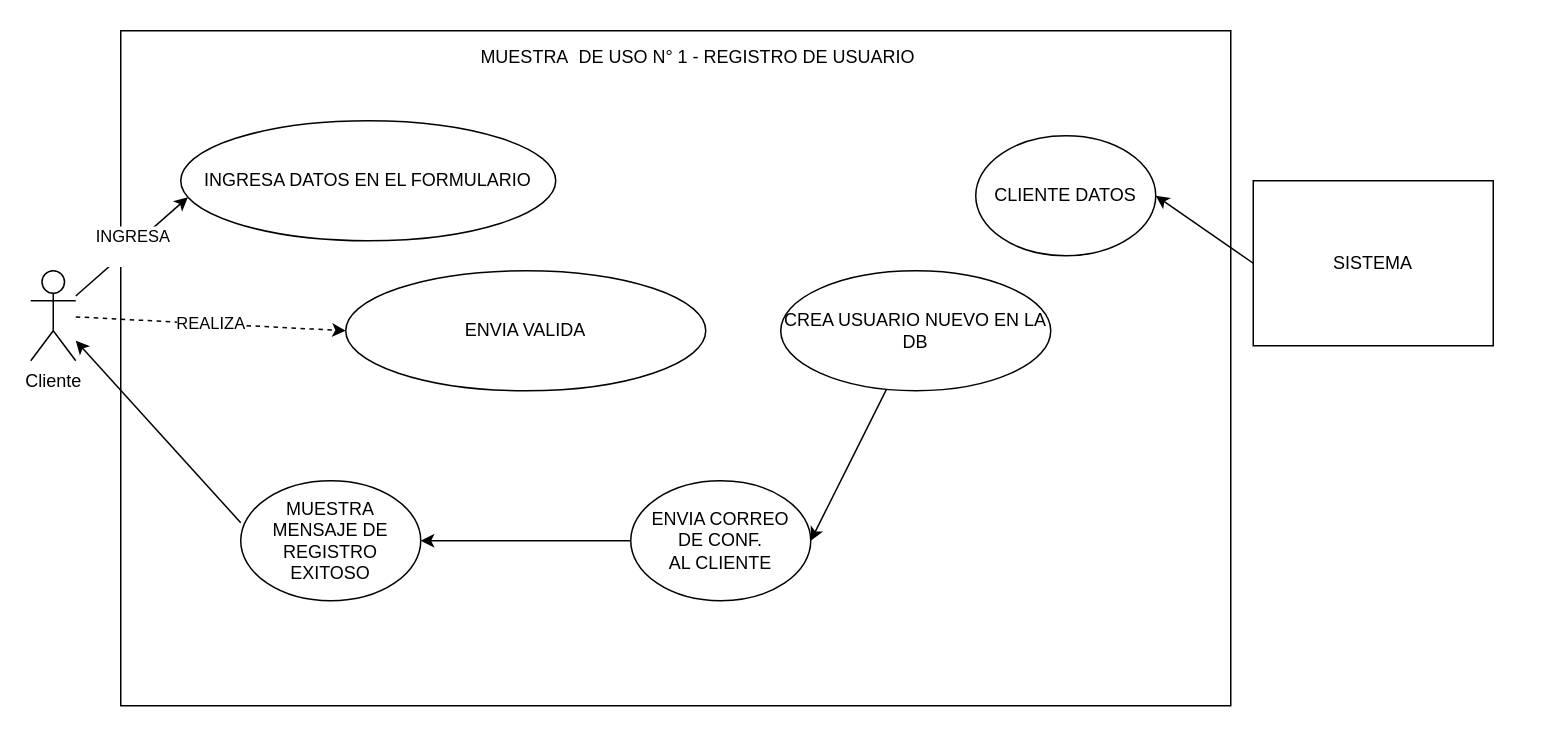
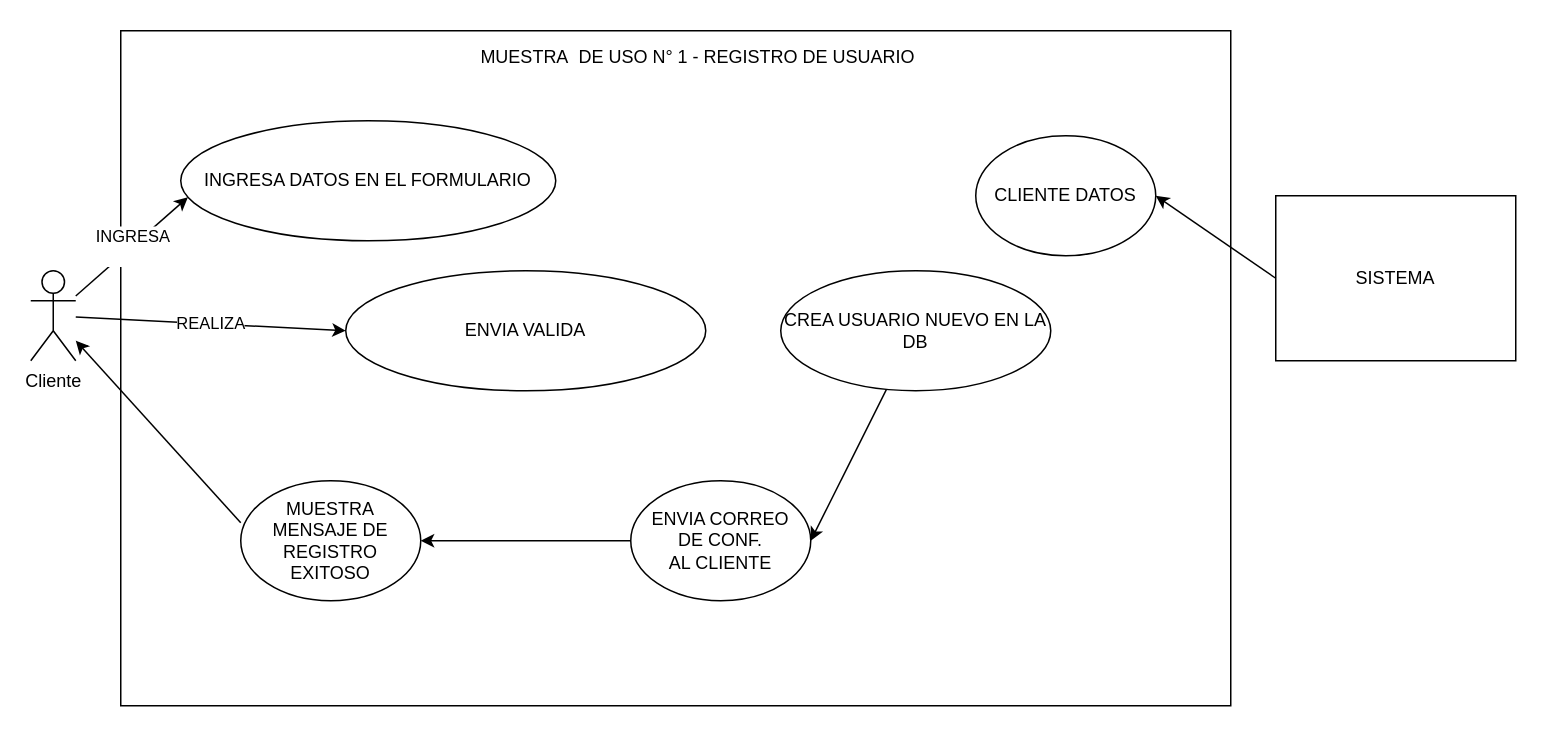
(1373, 263) -> (1396, 278)
(127, 320) -> (127, 320)
